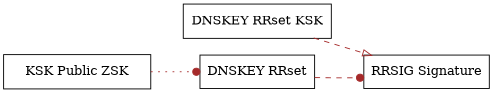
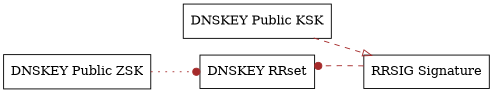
(257, 21) -> (257, 21)
(77, 72) -> (77, 72)
(335, 78) -> (343, 66)
